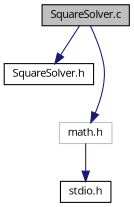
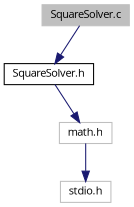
(86, 15) -> (86, 15)
(104, 69) -> (64, 99)
(86, 192) -> (86, 192)
